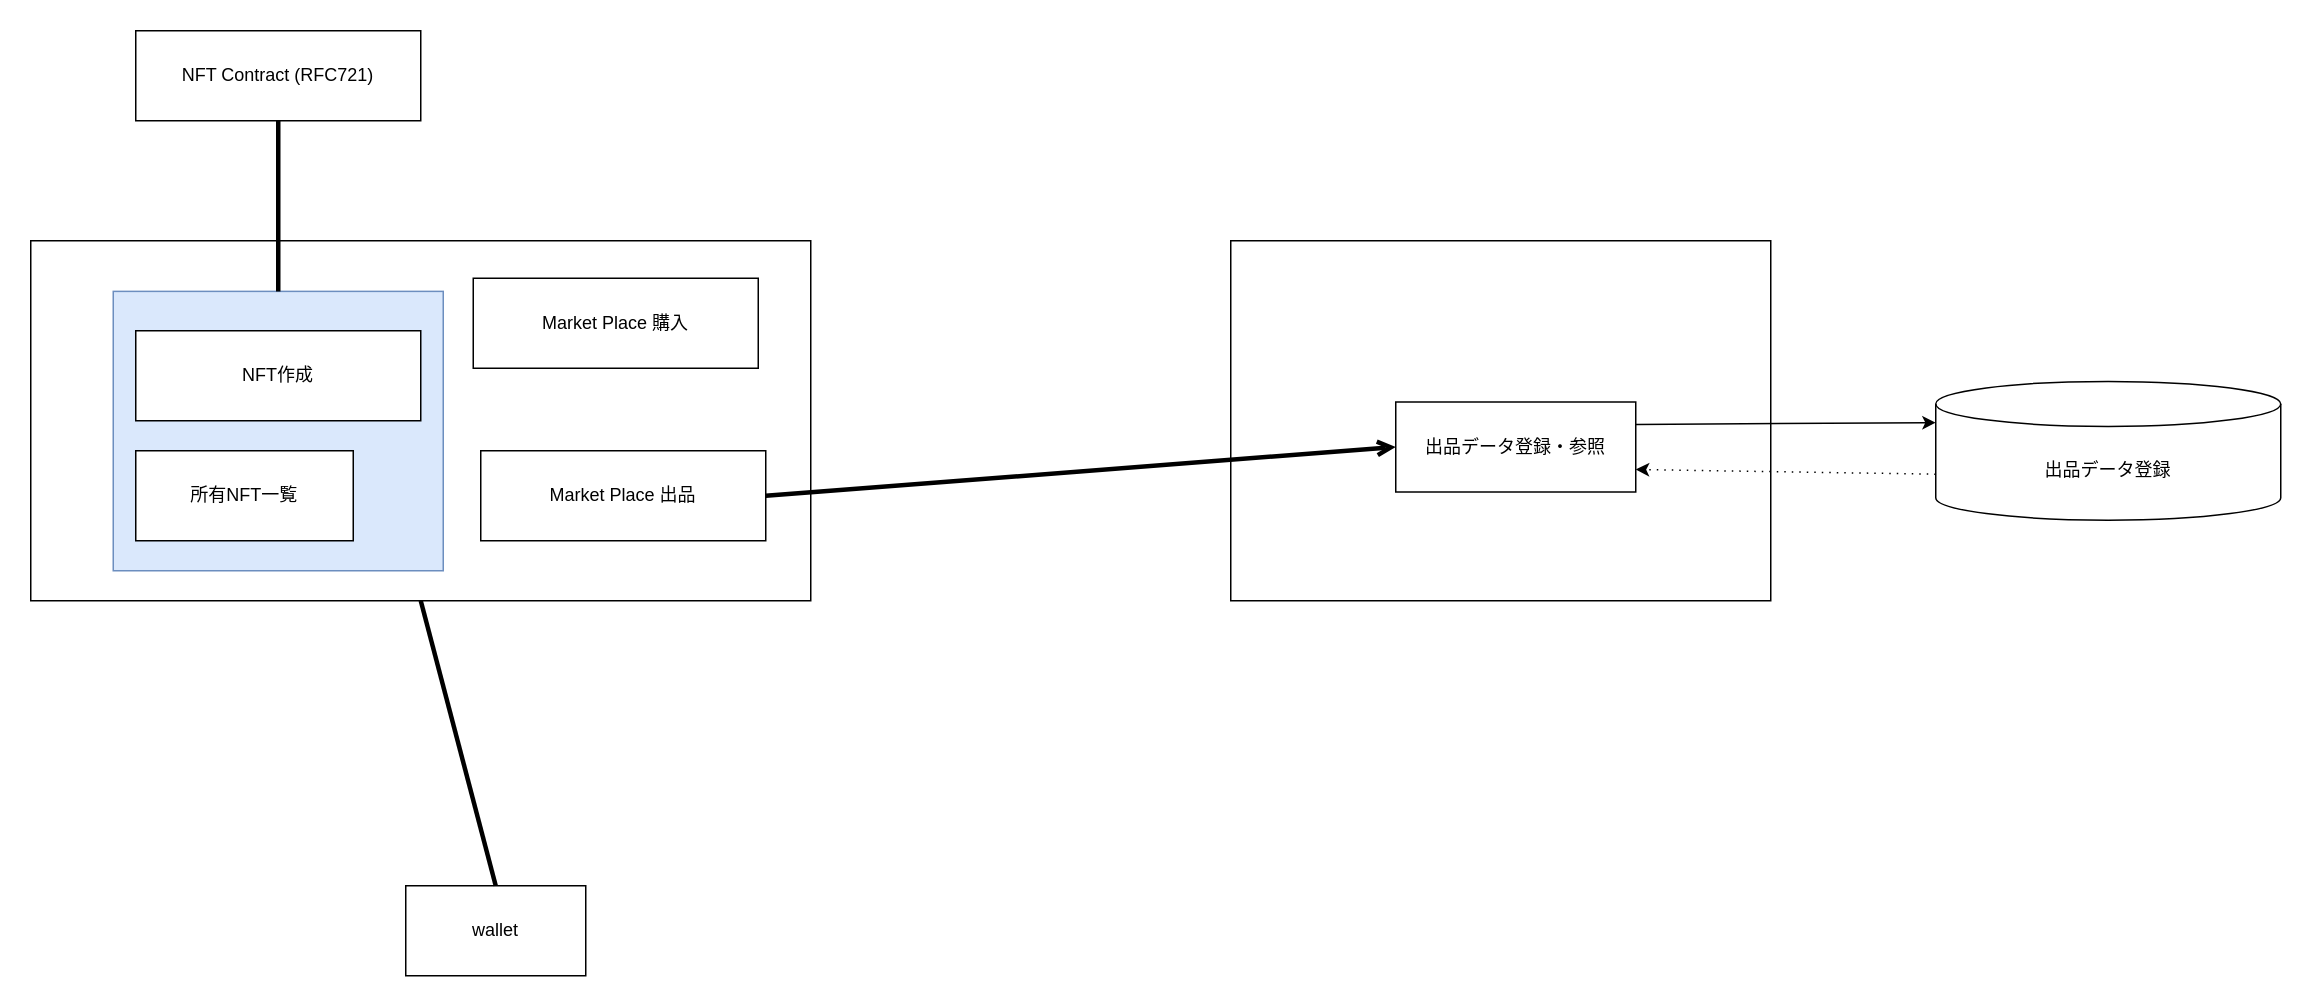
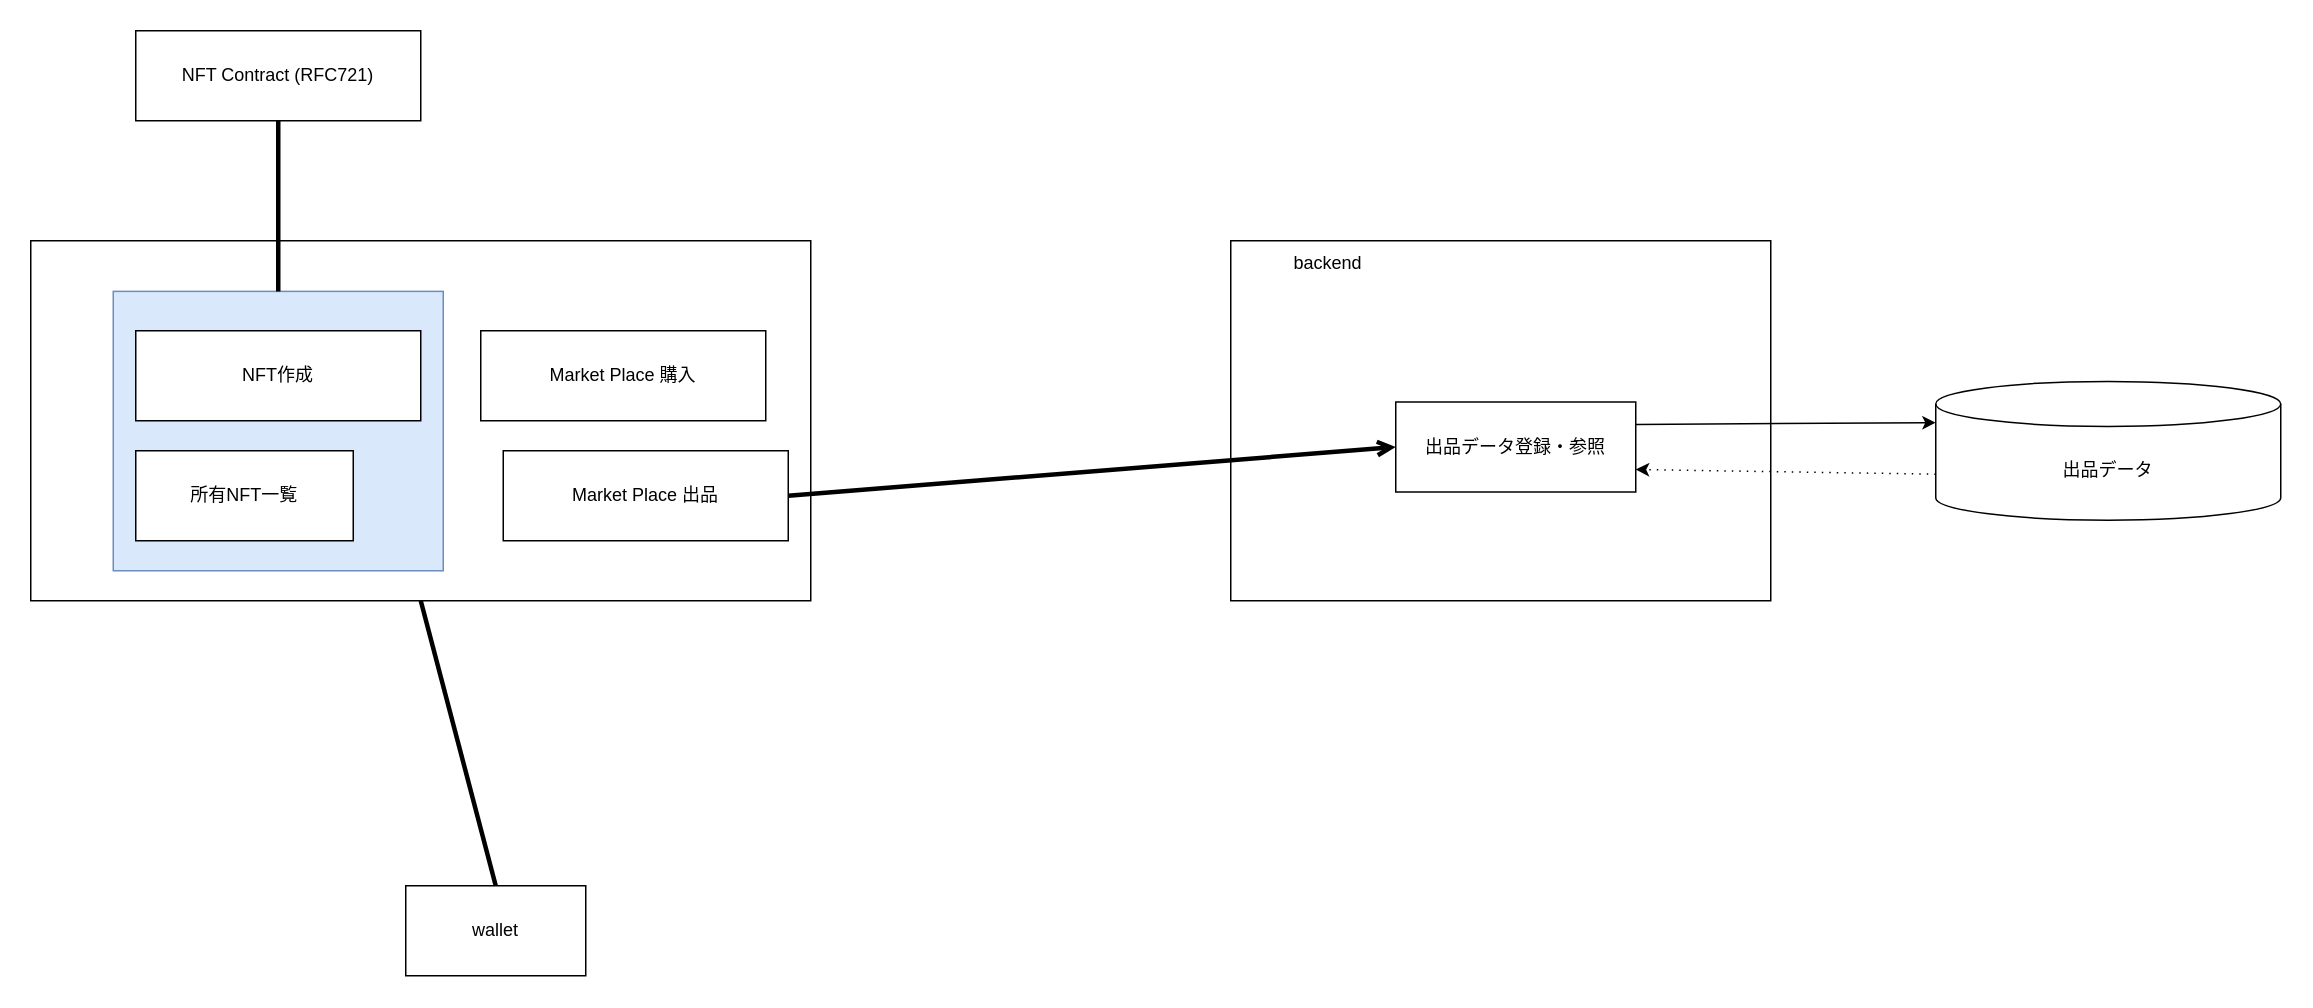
none -> (1328, 263)
(616, 323) -> (623, 376)
(2108, 470) -> (2108, 470)
(623, 496) -> (646, 496)
